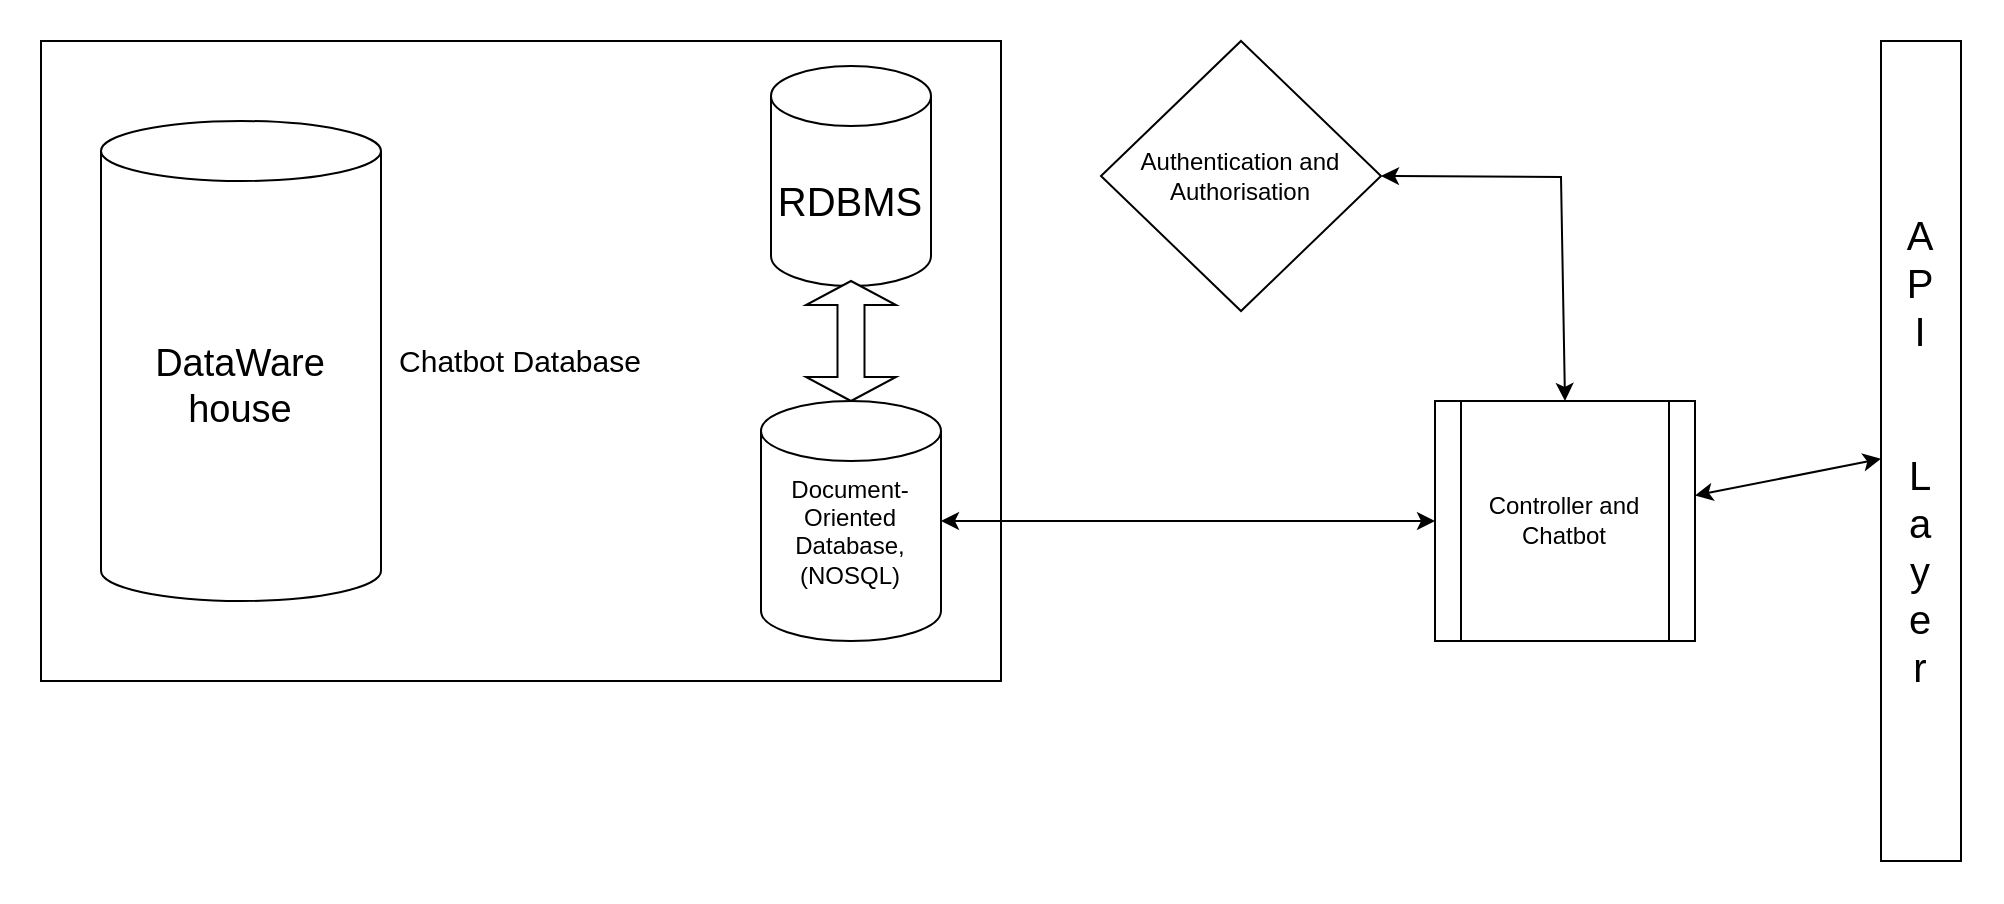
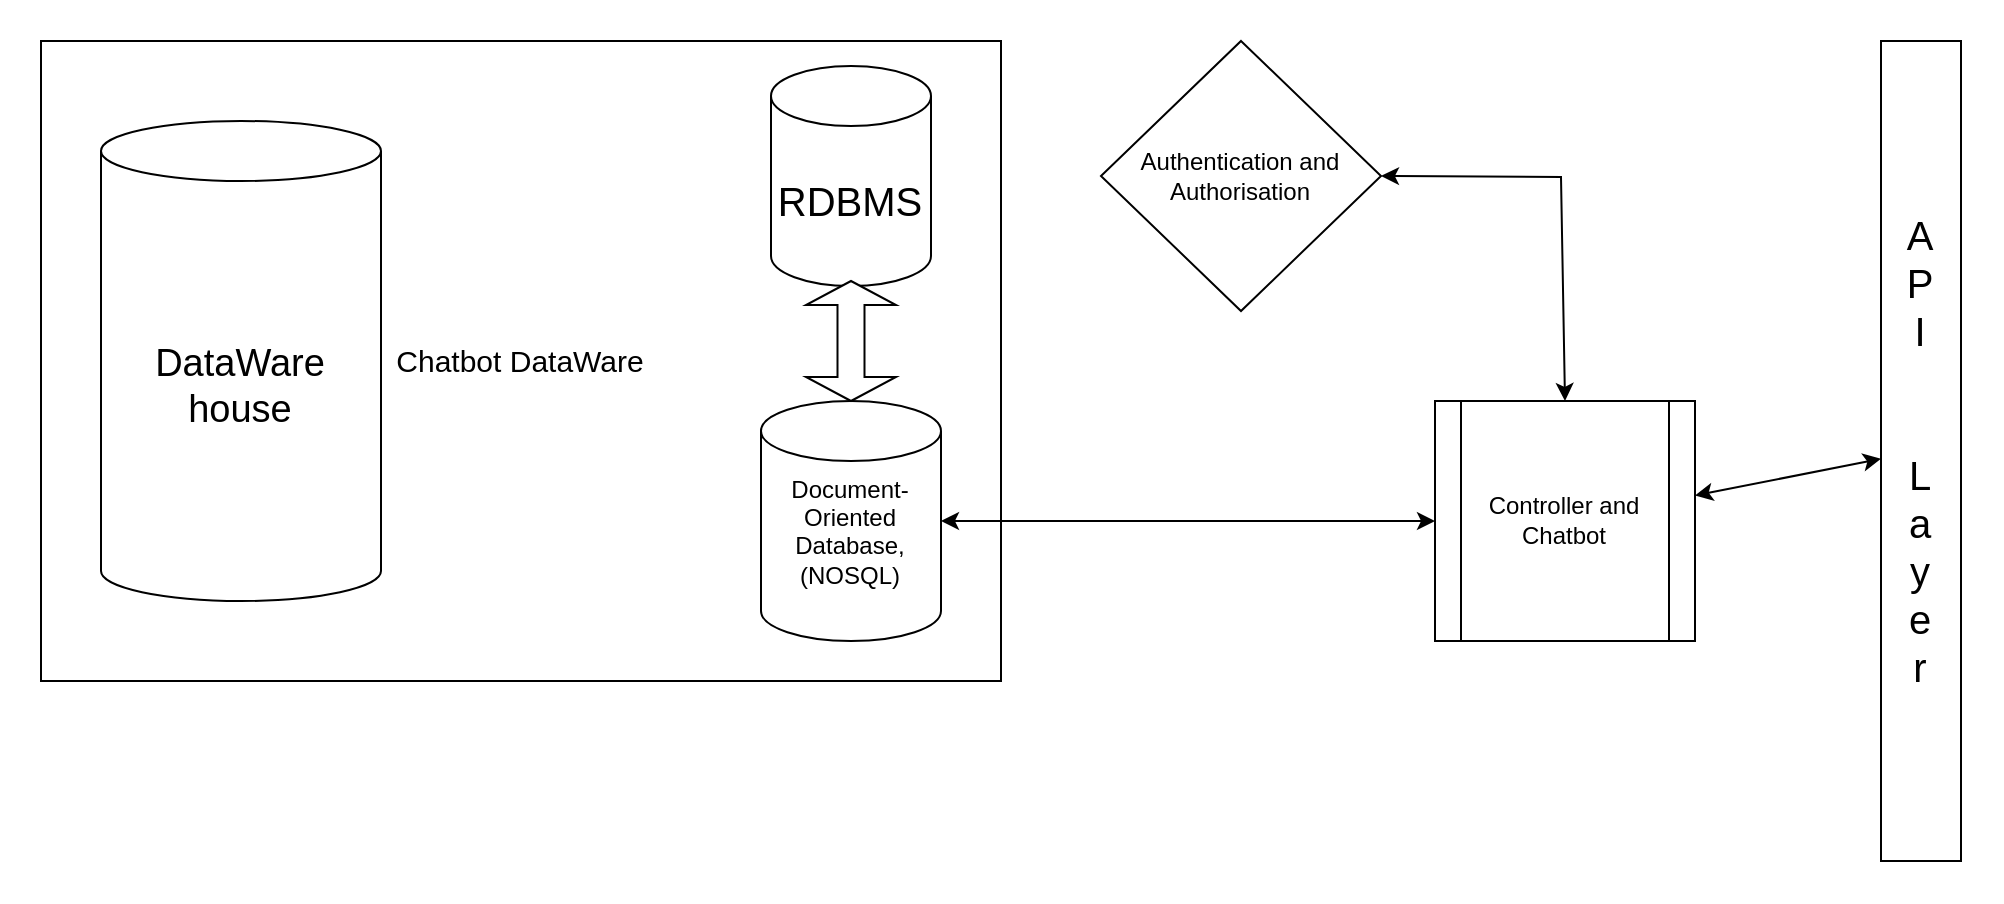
(521, 361) -> (521, 361)
